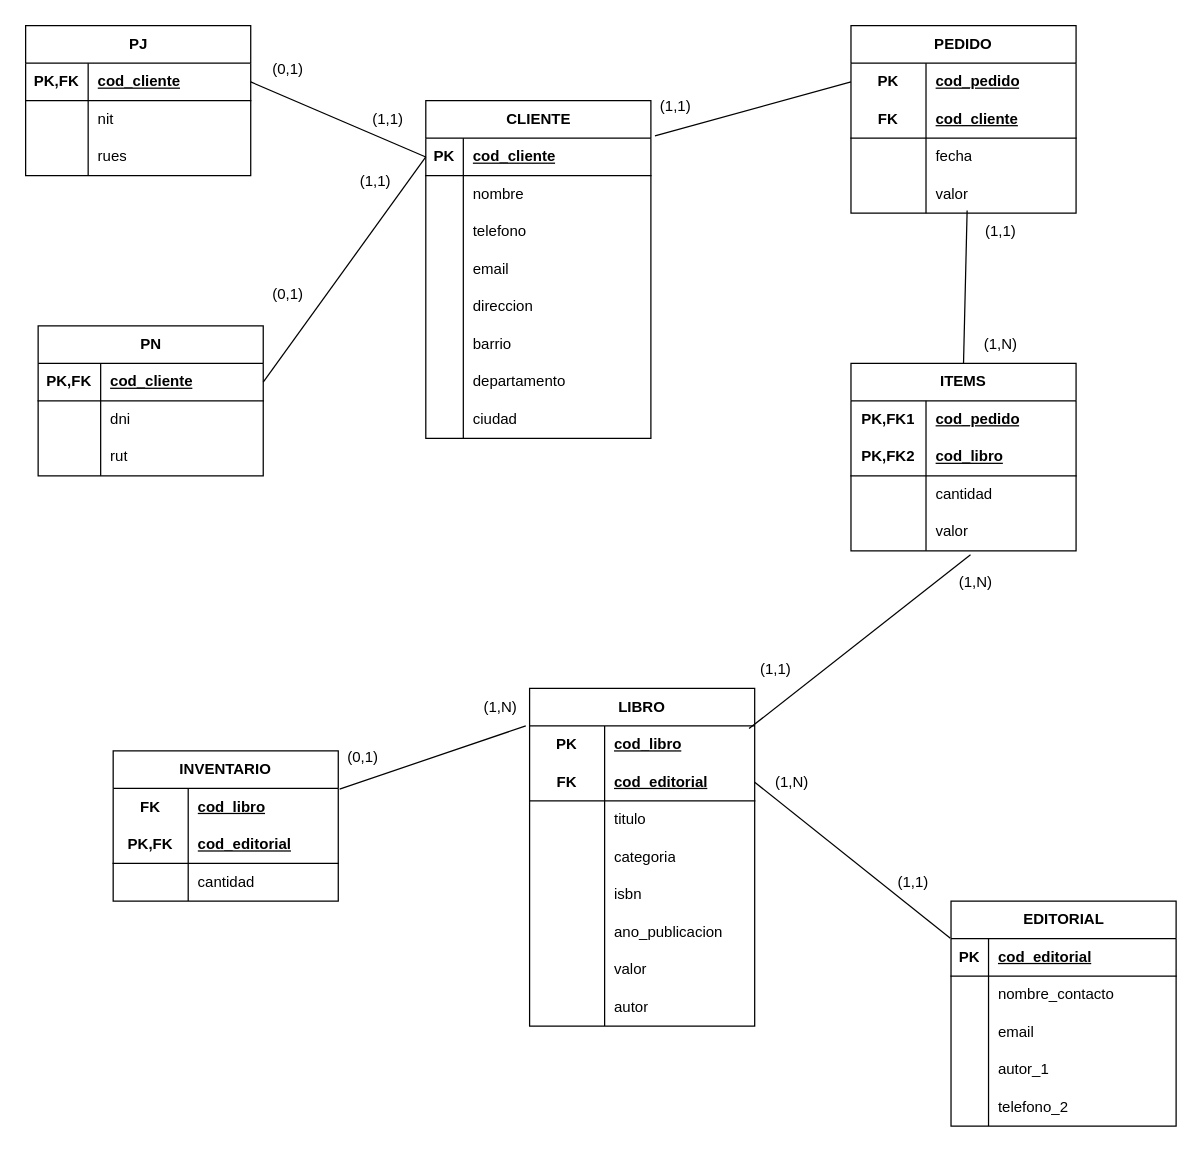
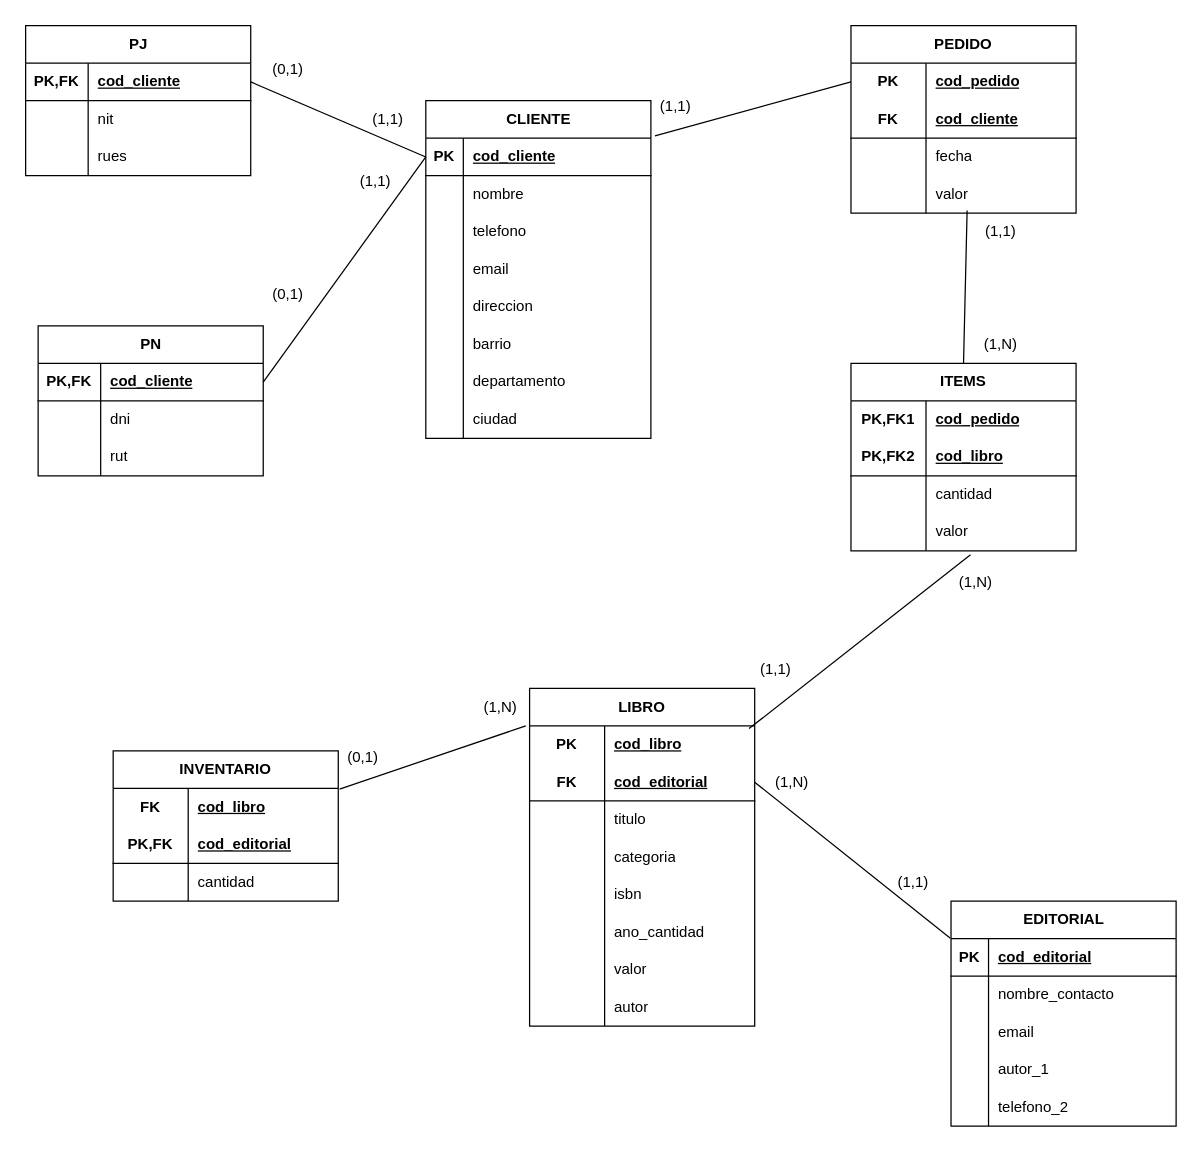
(672, 932) -> (663, 932)
